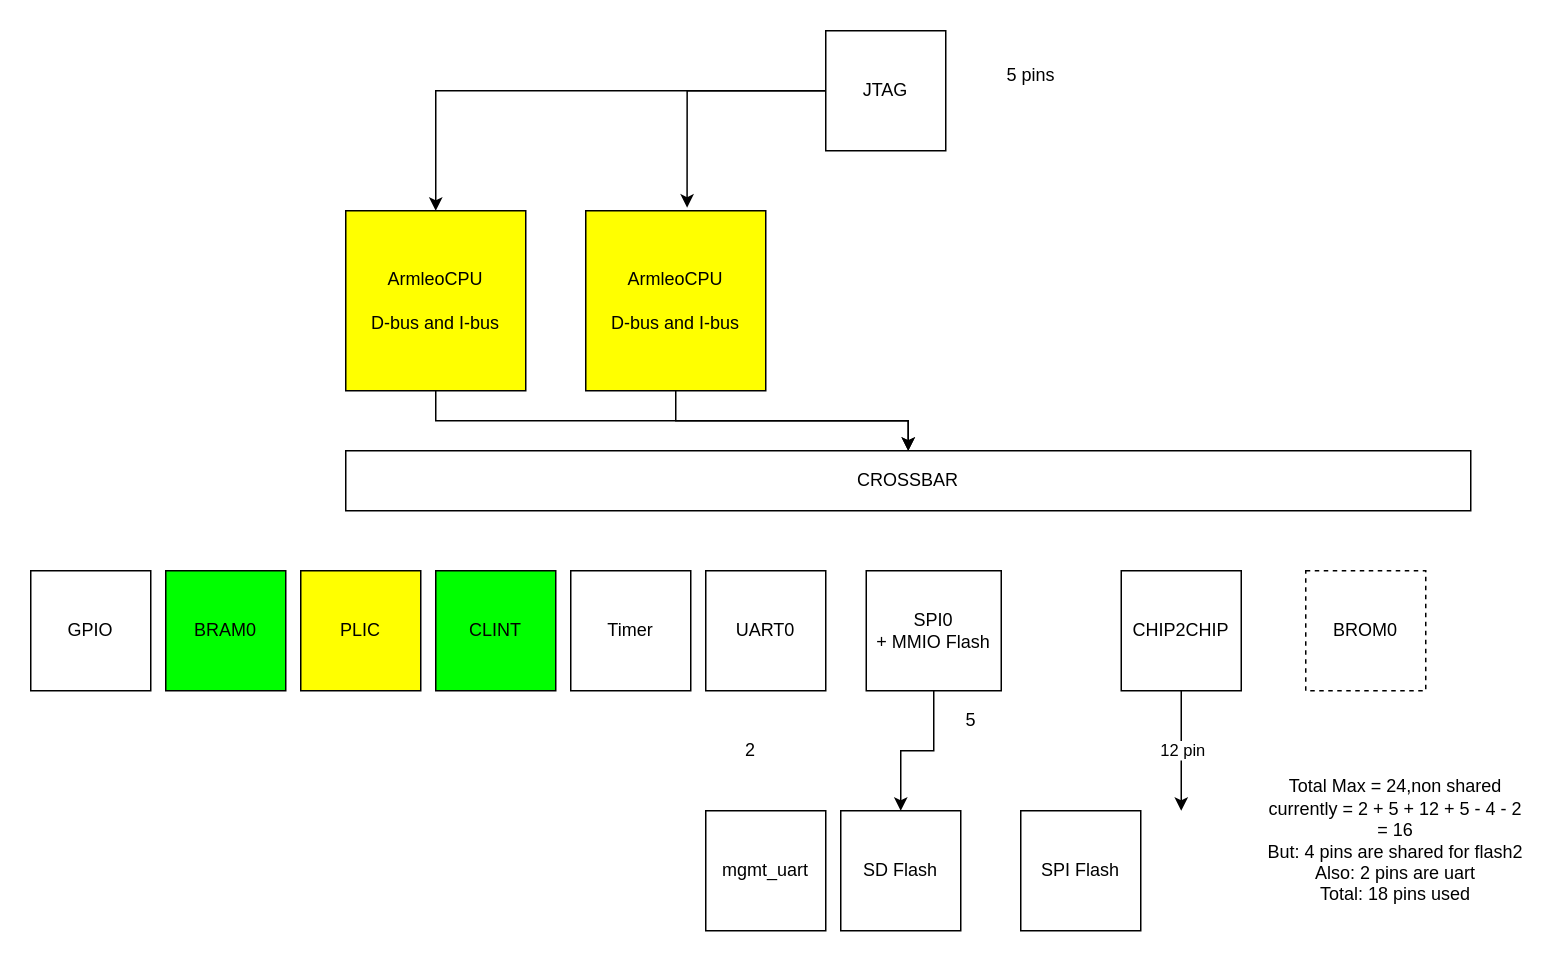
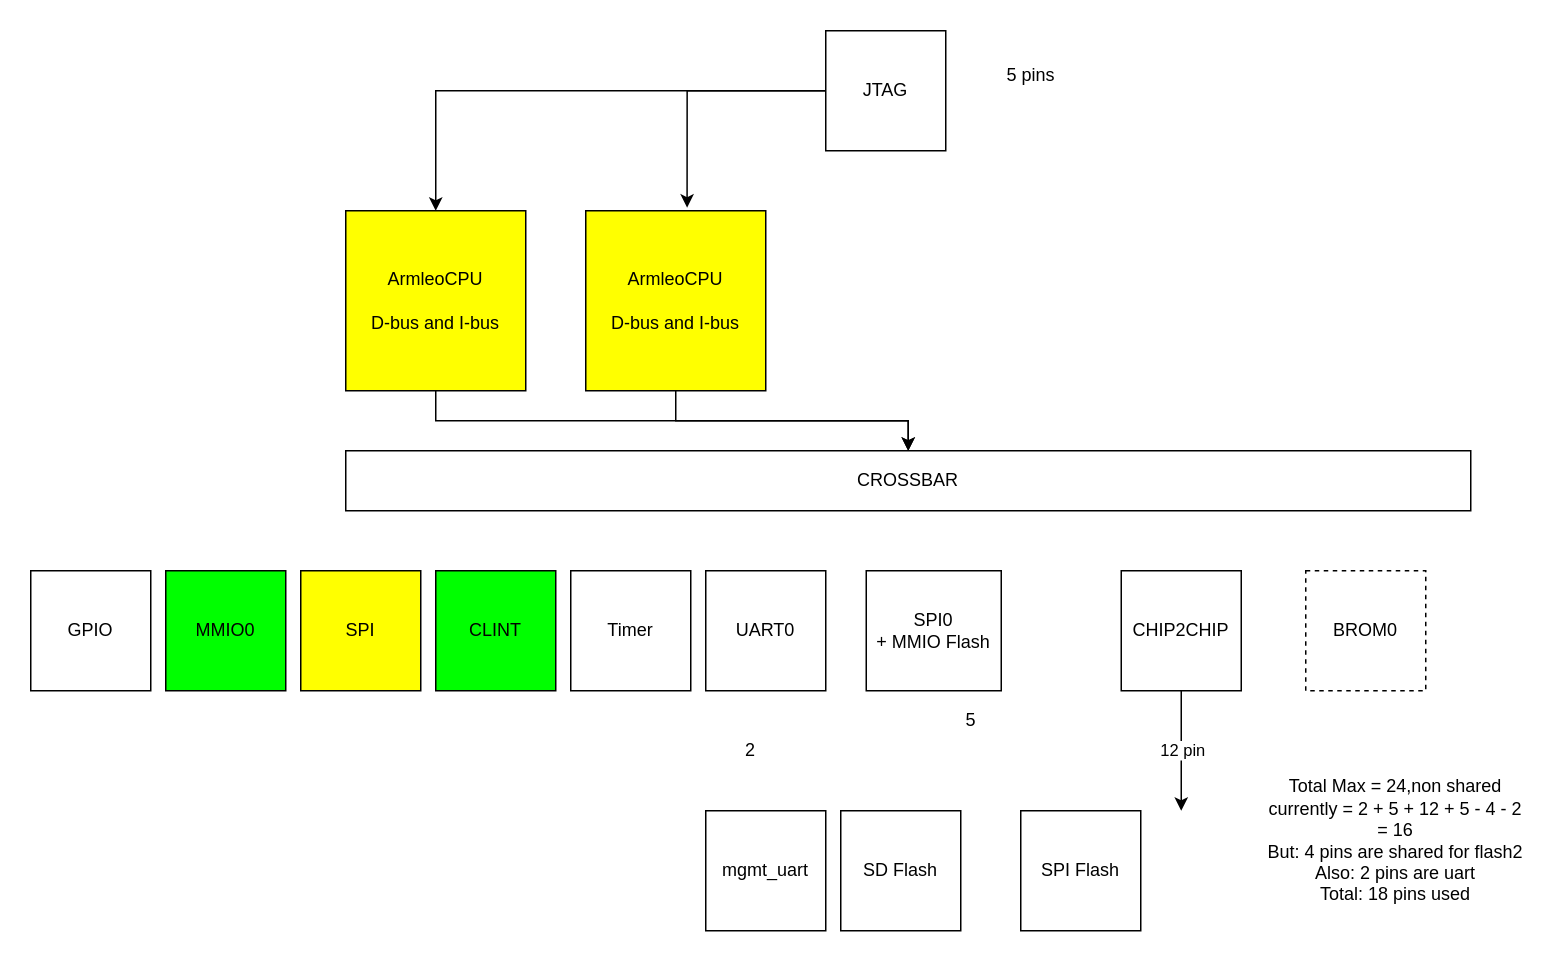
(226, 631) -> (226, 631)
(361, 631) -> (361, 631)
(923, 751) -> none
